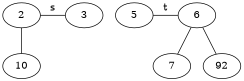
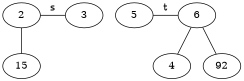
(22, 66) -> (22, 66)
(172, 66) -> (172, 66)
